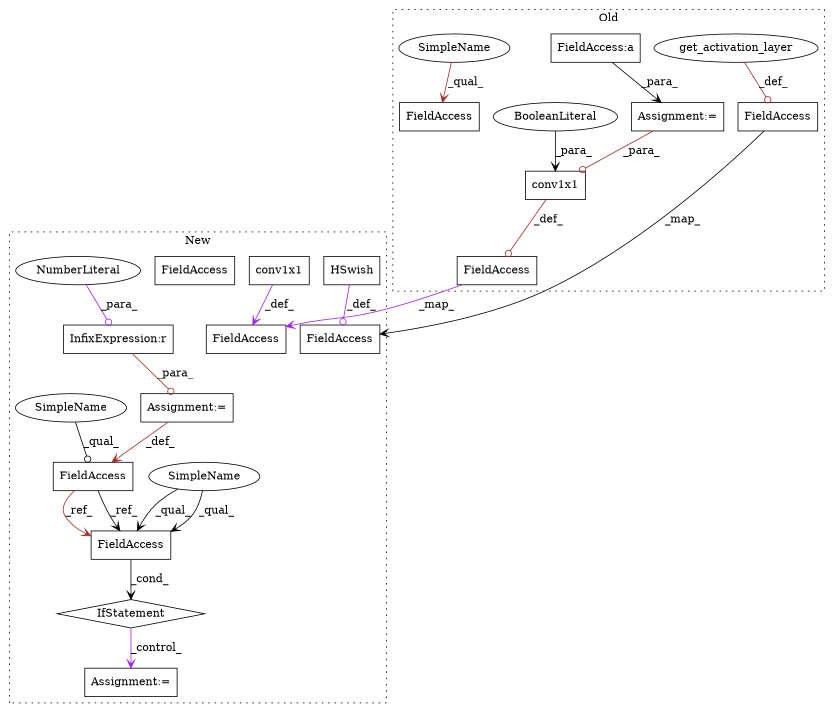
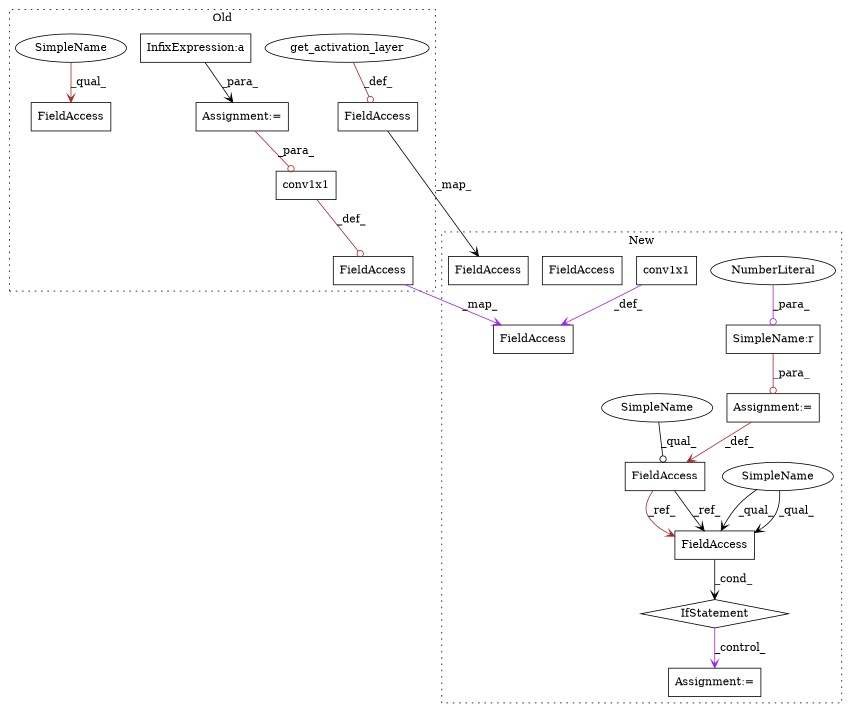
(596, 48) -> (196, 48)
(555, 117) -> none
(352, 271) -> none
(118, 339) -> (773, 339)
